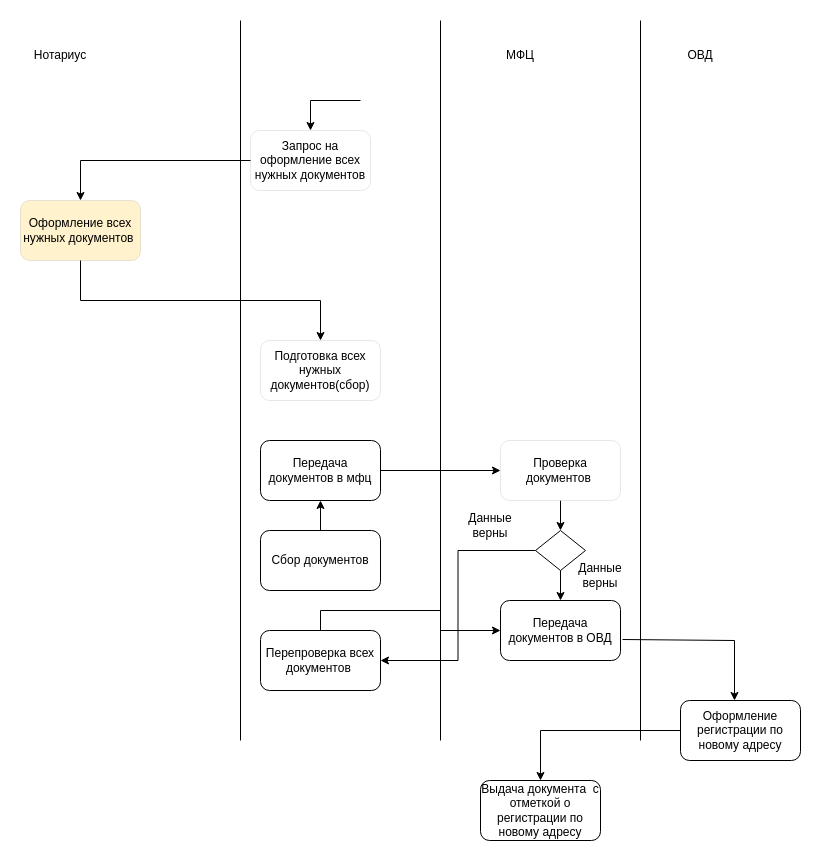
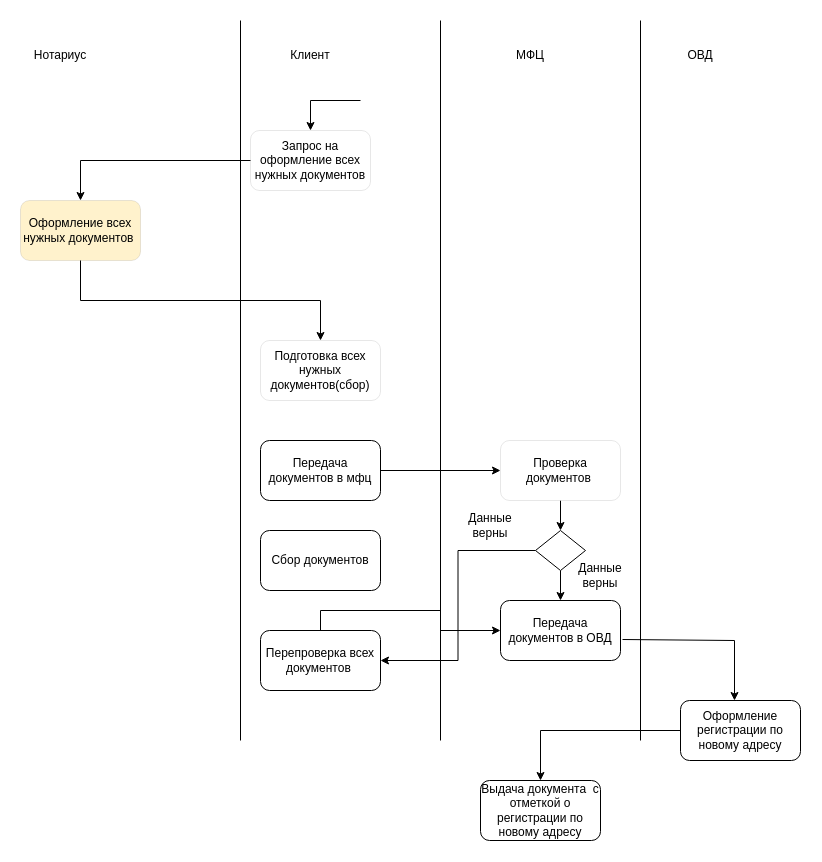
none -> (311, 56)
(521, 56) -> (531, 56)
(321, 519) -> none
